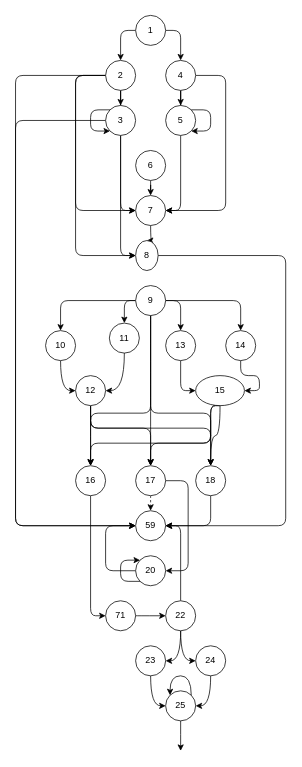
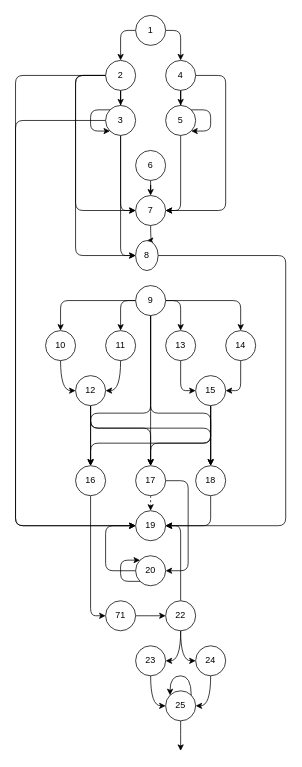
(124, 338) -> (120, 345)
(220, 390) -> (210, 390)
(150, 525) -> (150, 525)
